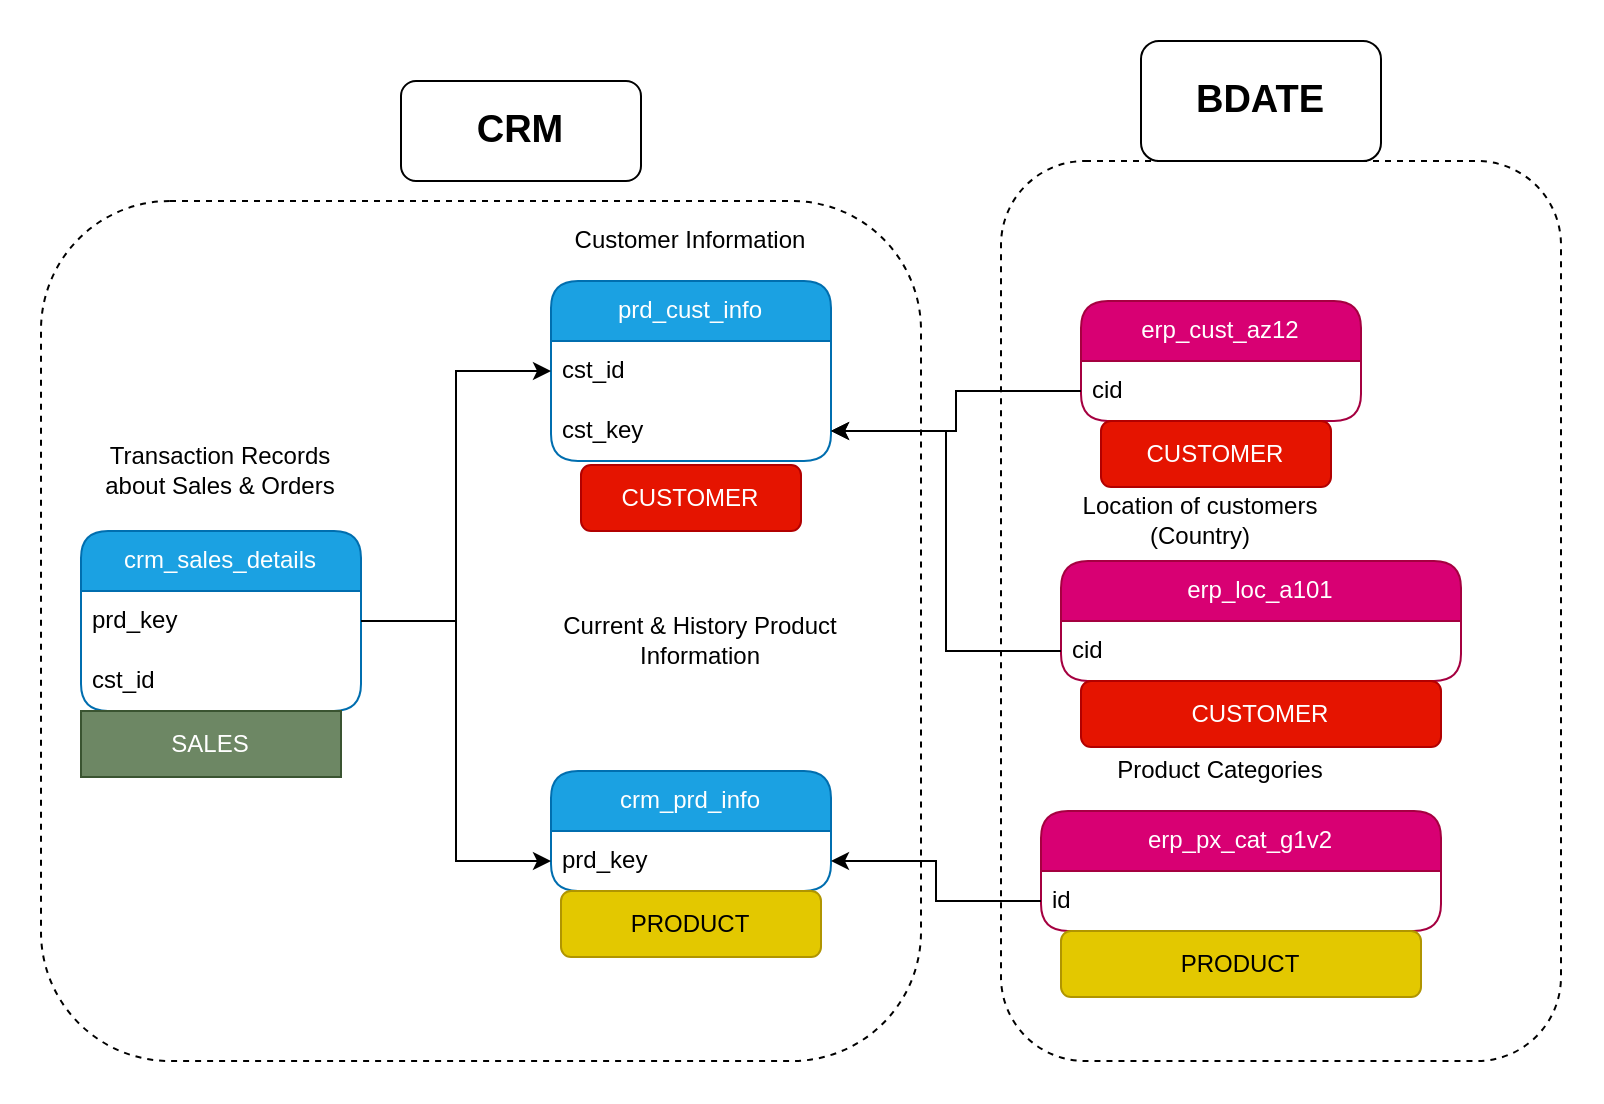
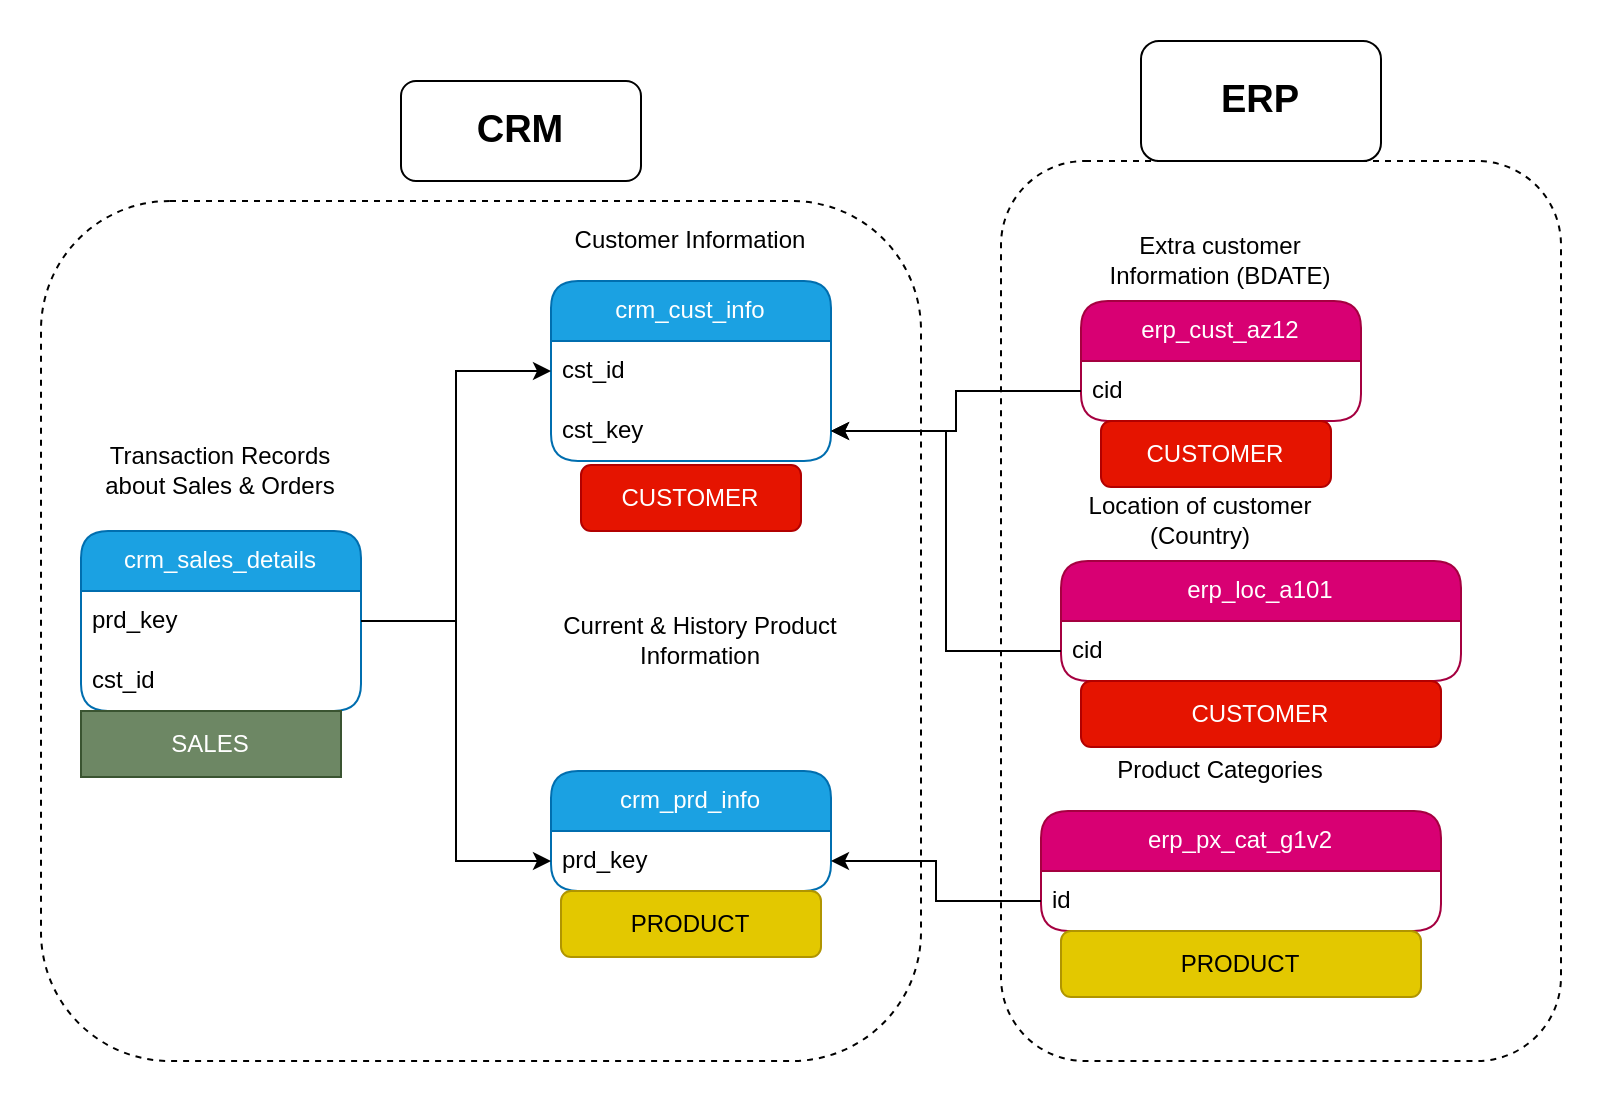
(1261, 101) -> (1261, 101)
none -> (1221, 261)
(691, 311) -> (691, 311)
(1201, 521) -> (1201, 521)
